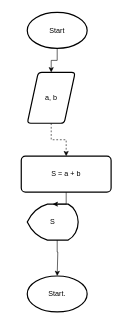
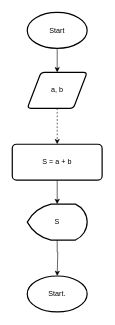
(51, 98) -> (57, 90)
(66, 174) -> (57, 162)
(53, 222) -> (57, 222)
